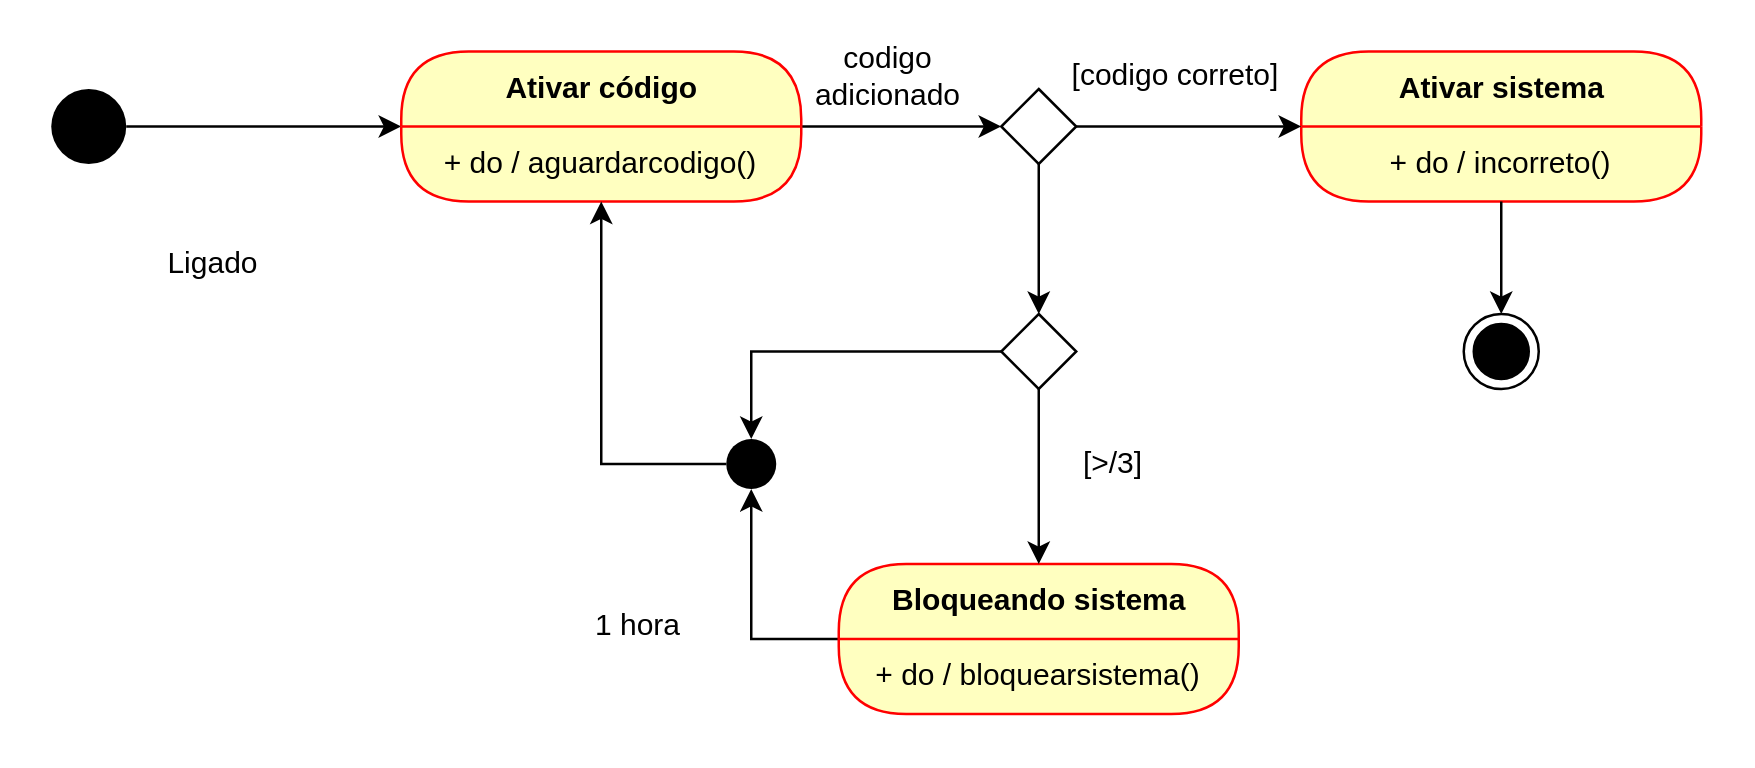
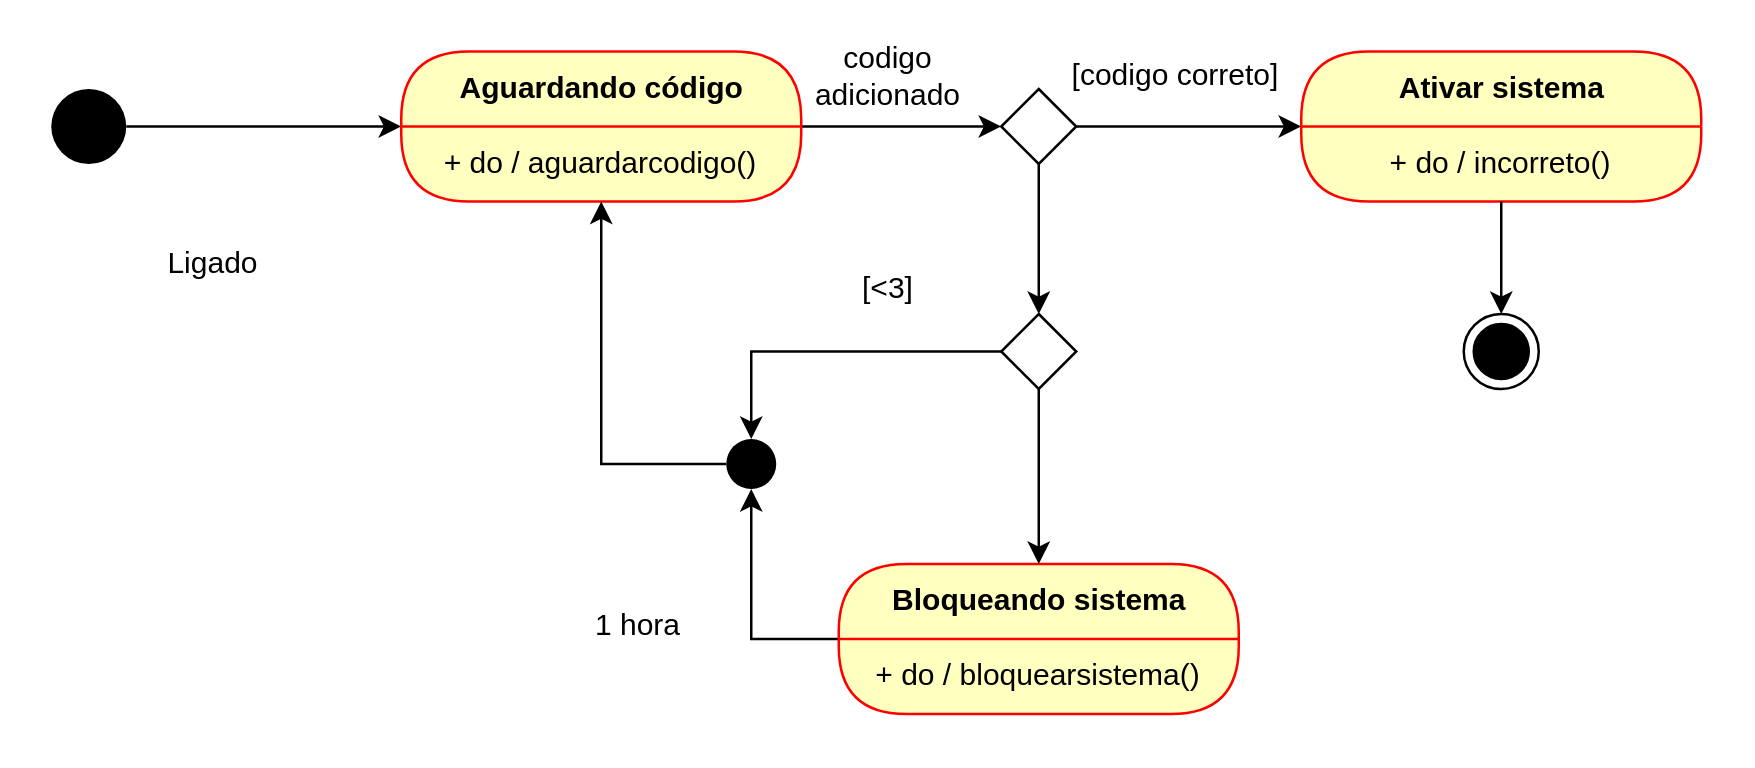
(603, 89) -> (603, 89)
none -> (889, 289)
(1114, 464) -> none
